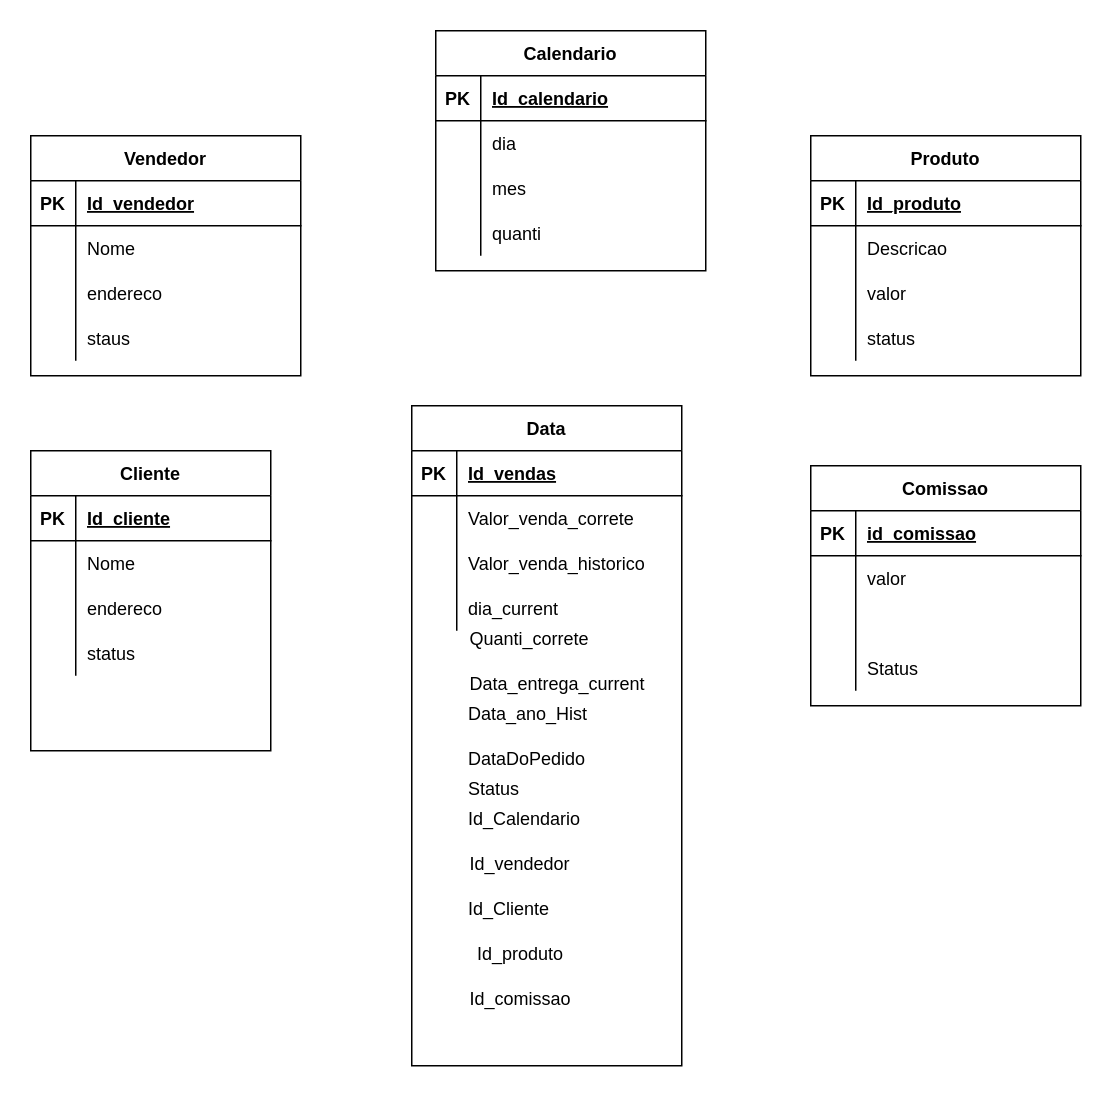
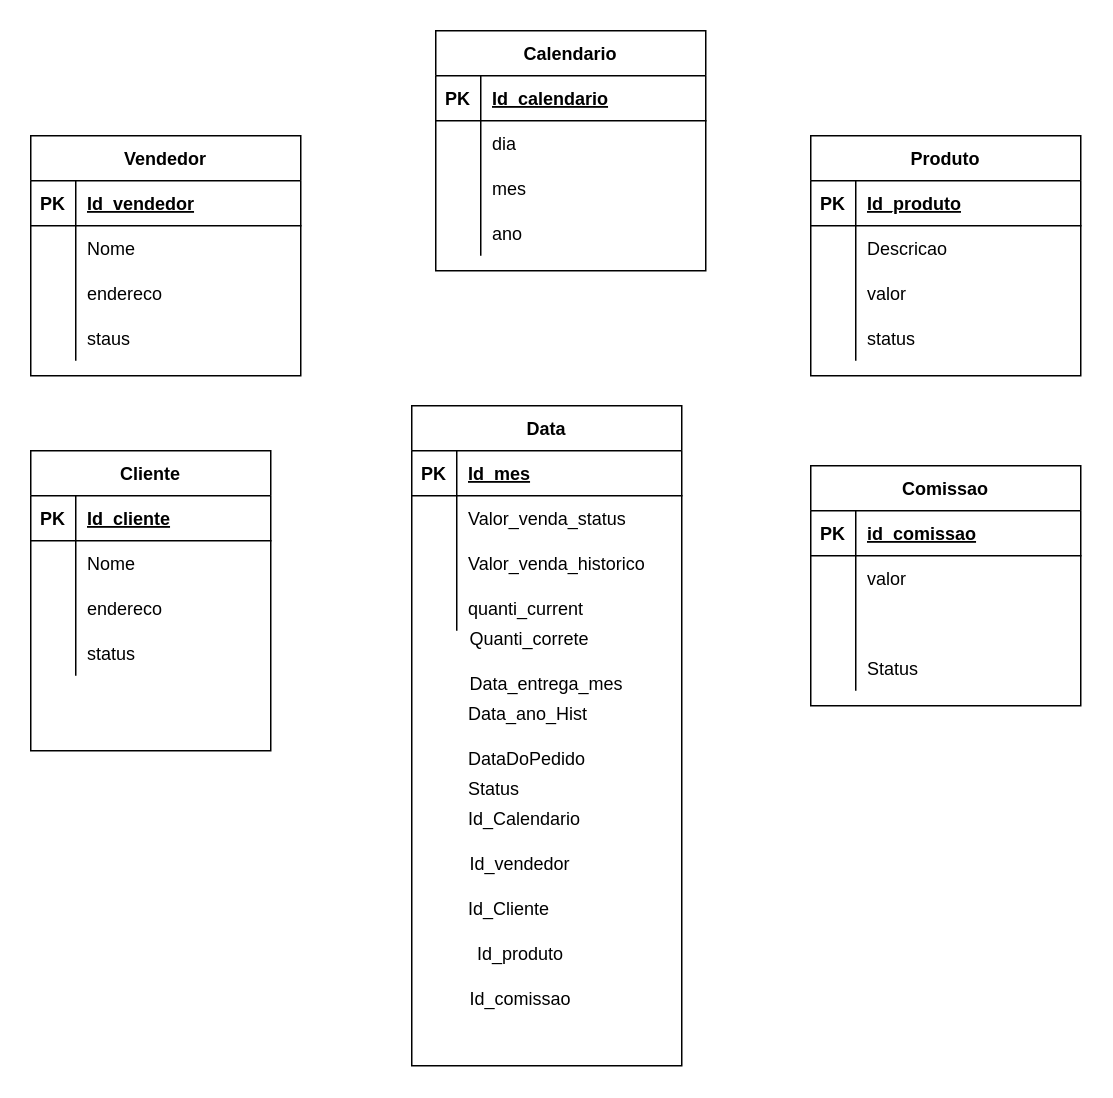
(520, 234) -> (507, 234)
(513, 474) -> (498, 474)
(561, 519) -> (556, 519)
(521, 609) -> (536, 609)
(570, 684) -> (550, 684)
